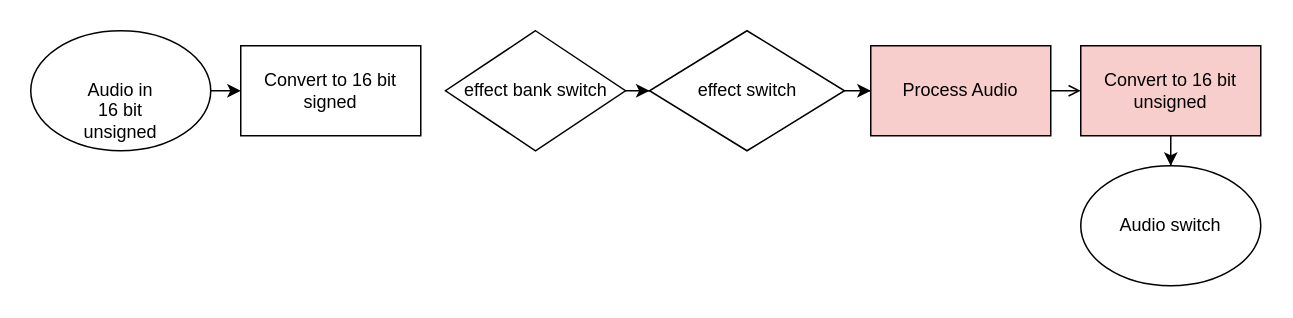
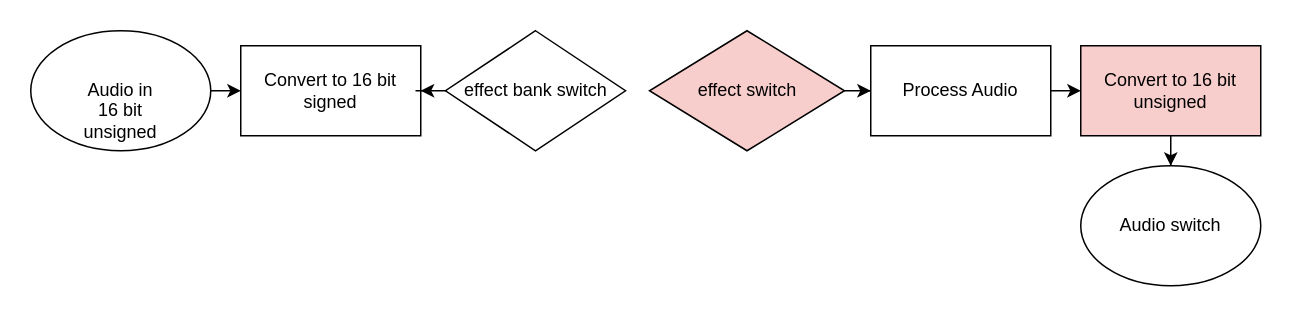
(638, 91) -> (416, 91)
(747, 91) -> (747, 91)
(961, 91) -> (961, 91)
(1071, 91) -> (1069, 91)
